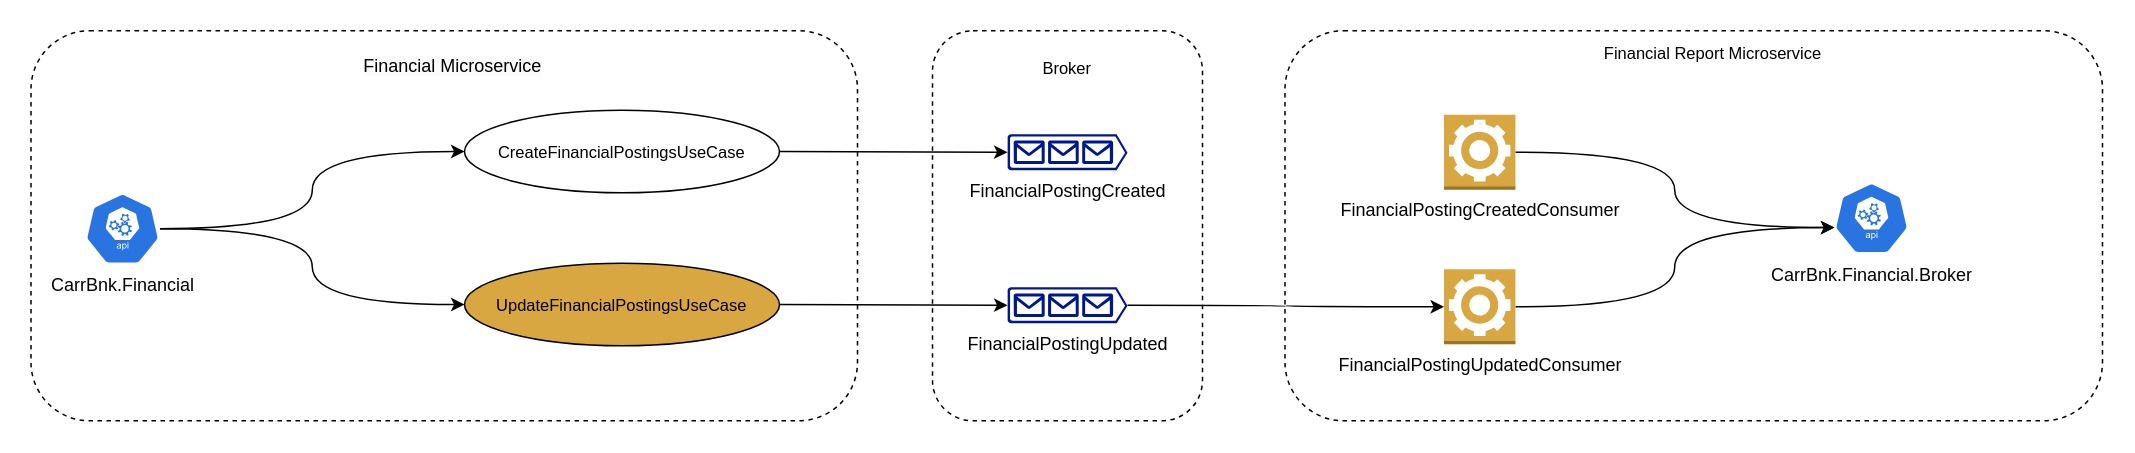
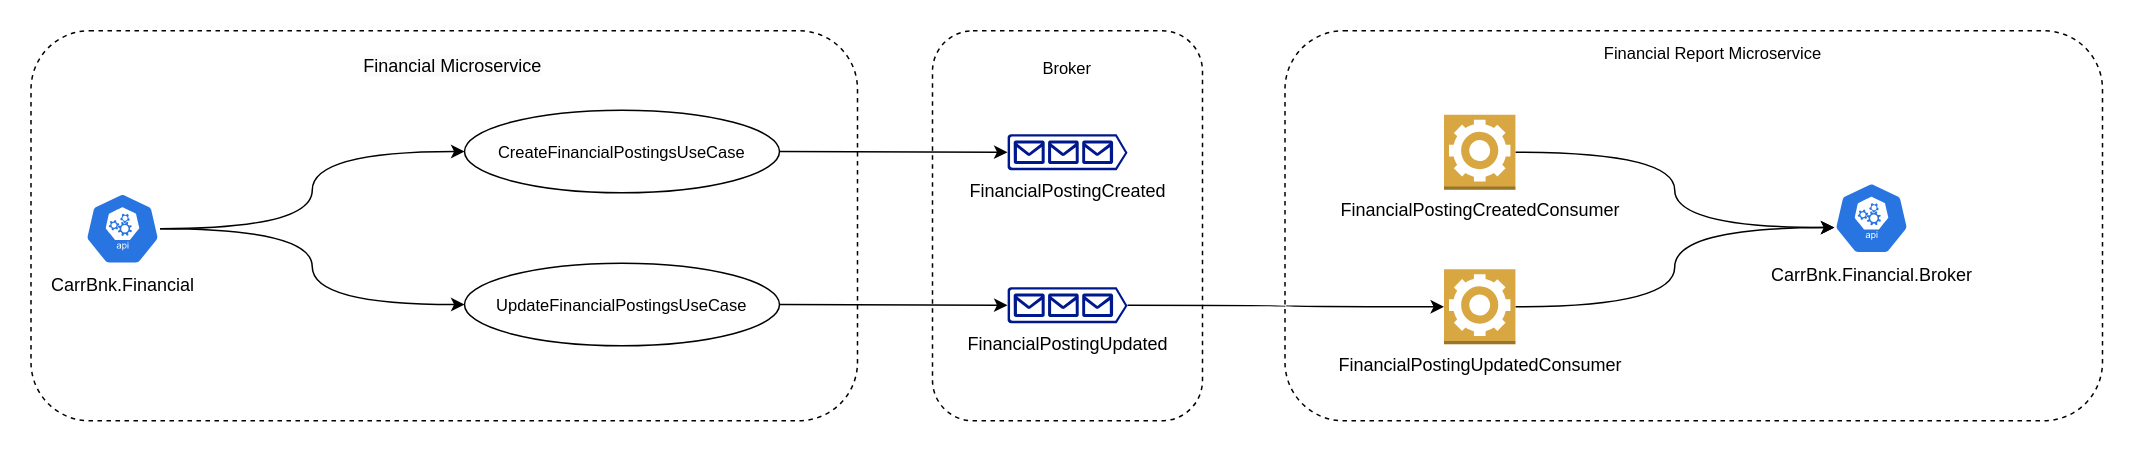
(622, 305) -> (622, 305)
